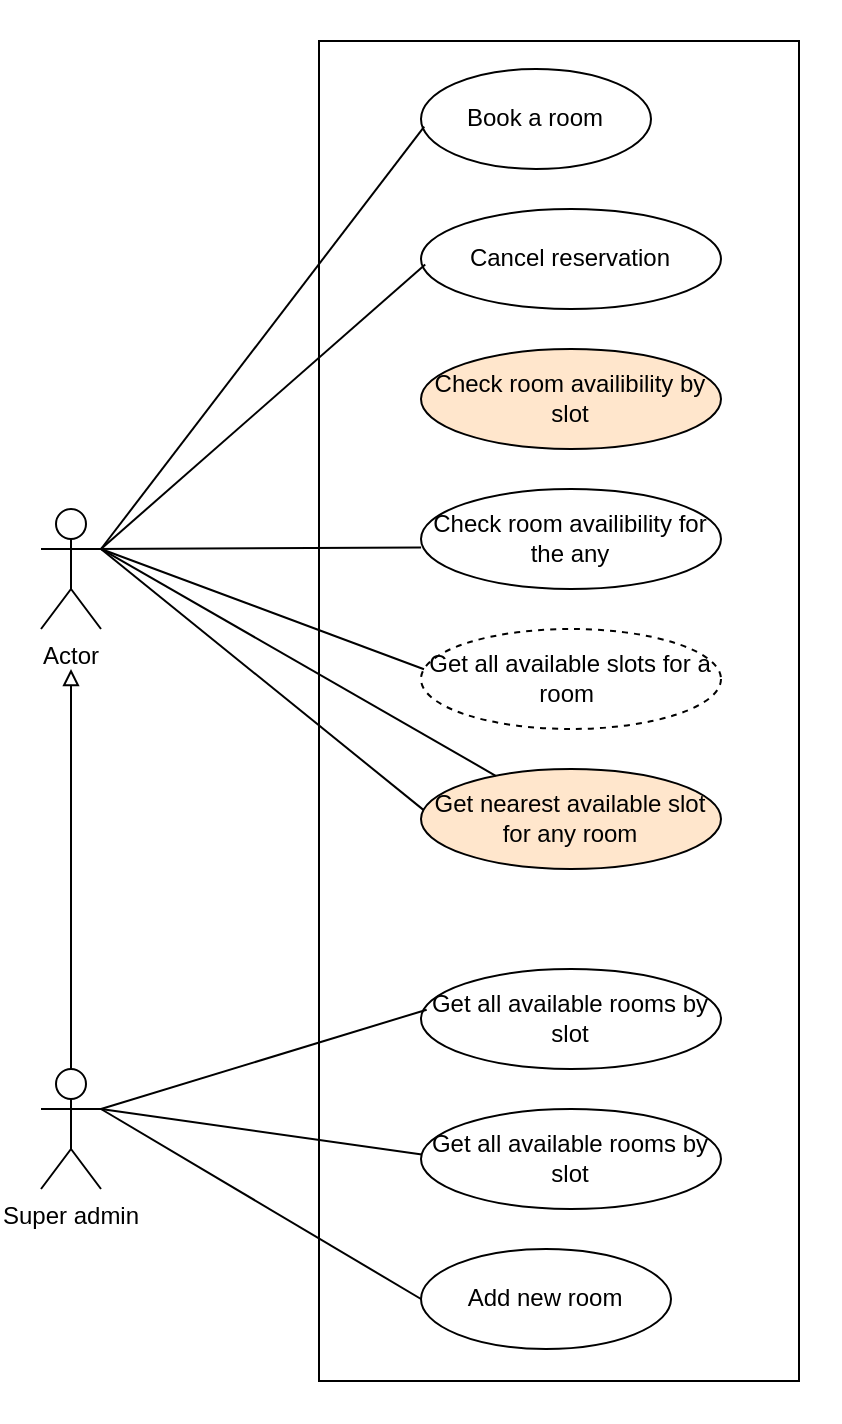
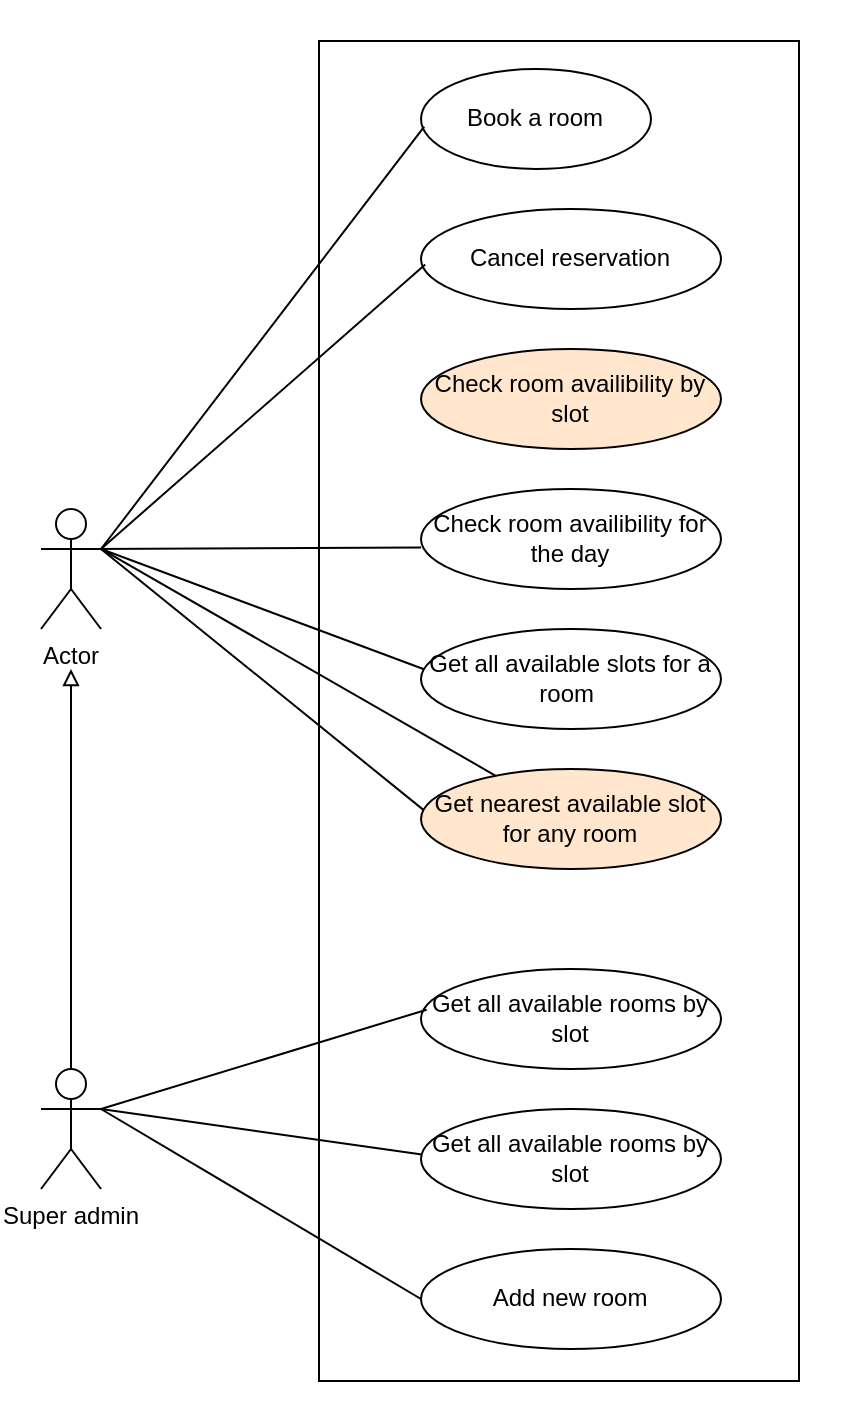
(571, 539) -> (571, 539)
(571, 679) -> (571, 679)
(546, 1299) -> (571, 1299)
